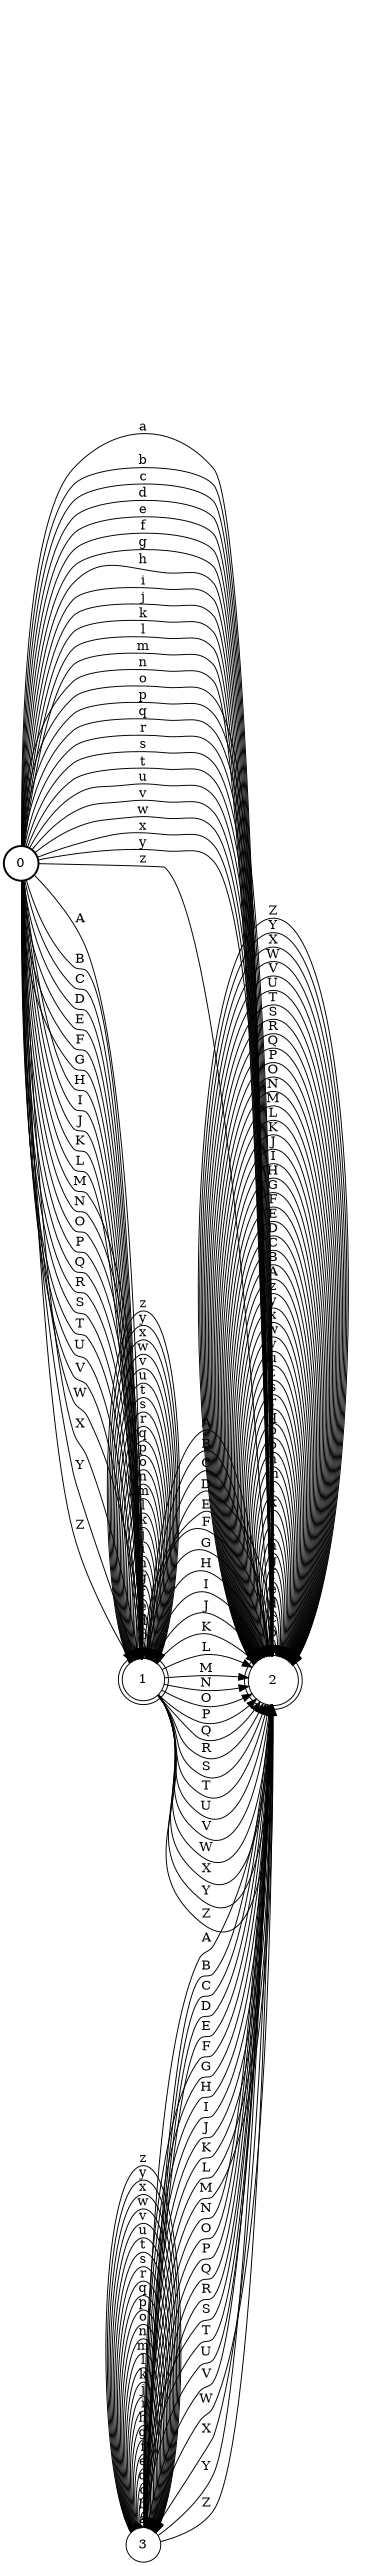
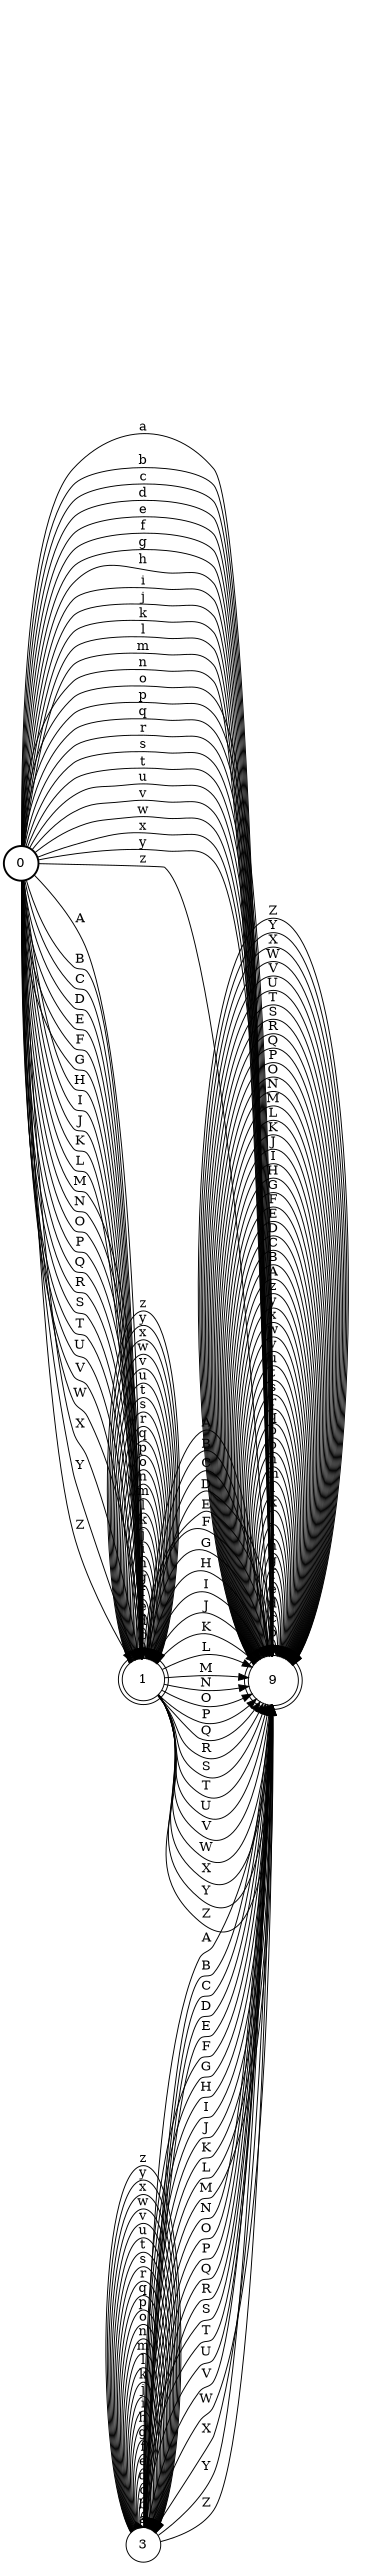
(273, 1681) -> (273, 1681)
